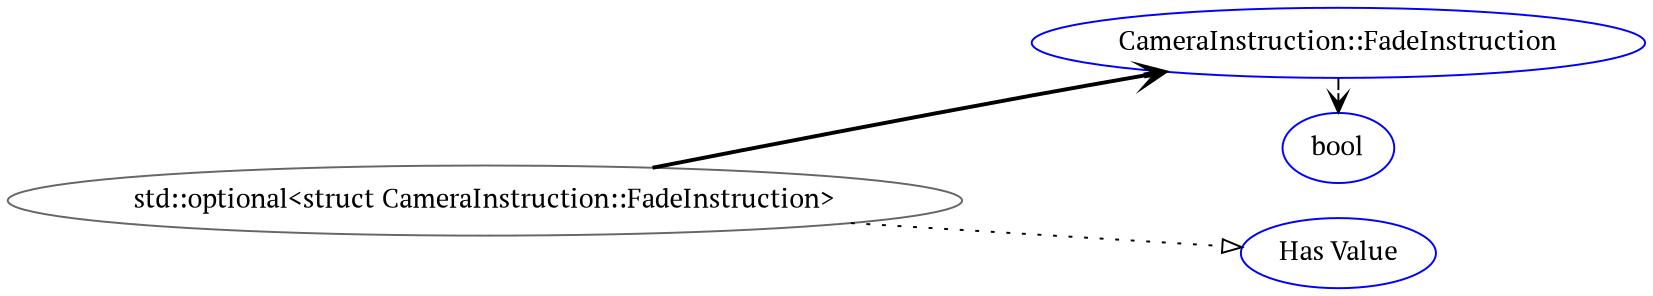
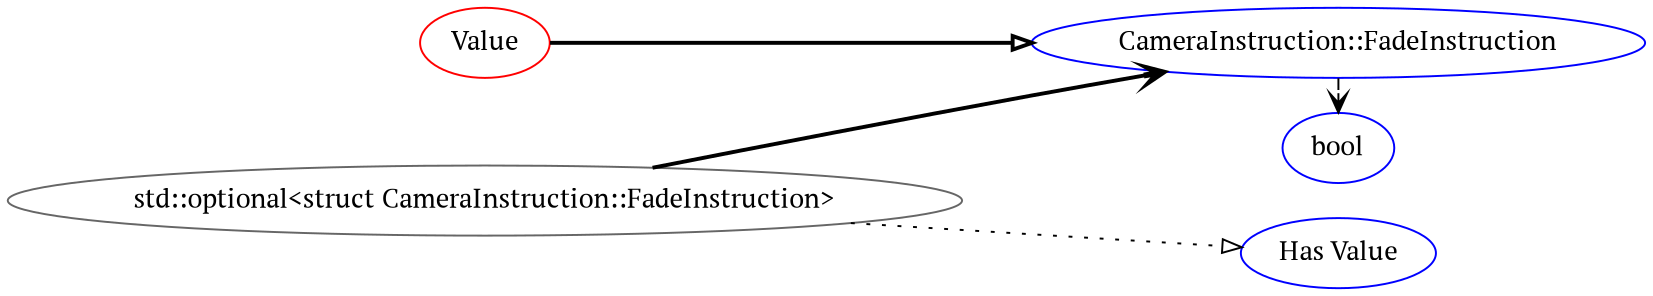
none -> (485, 43)
